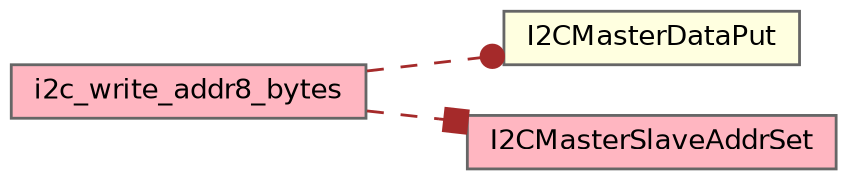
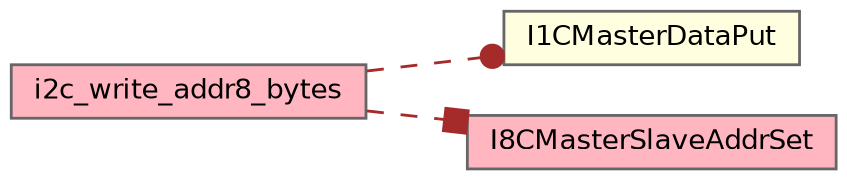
(652, 38) -> (652, 38)
(652, 142) -> (652, 142)
